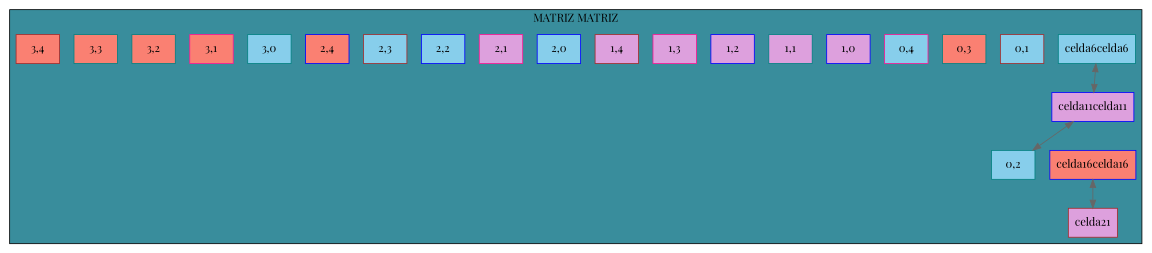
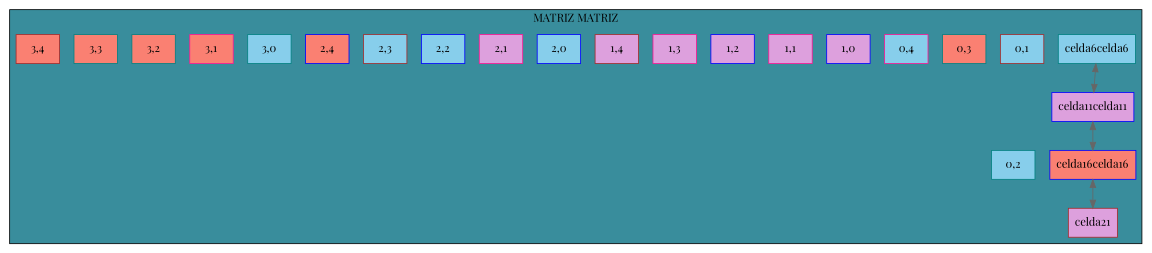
(790, 49) -> (790, 49)
(1053, 136) -> (1093, 136)
